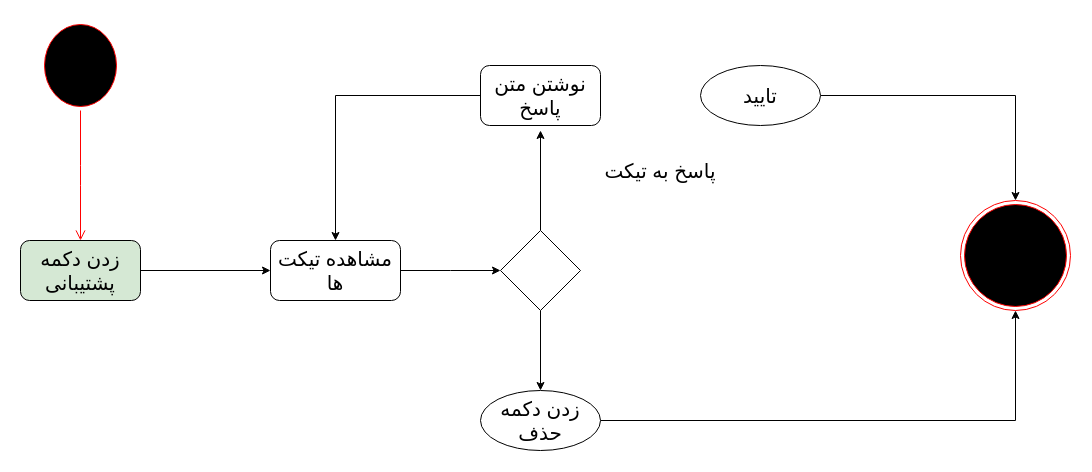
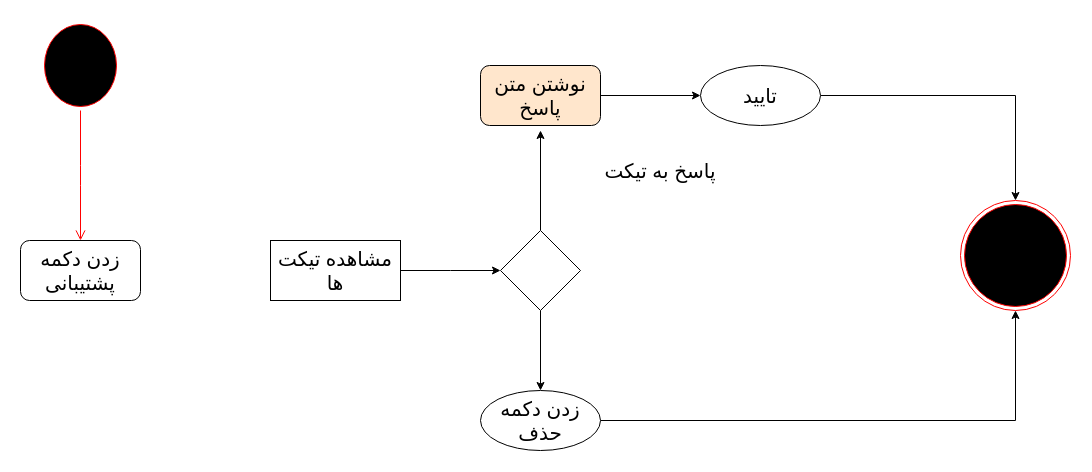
(340, 96) -> (647, 96)
(541, 96) -> (541, 96)
(81, 271) -> (81, 271)
(202, 271) -> none
(336, 271) -> (336, 271)
